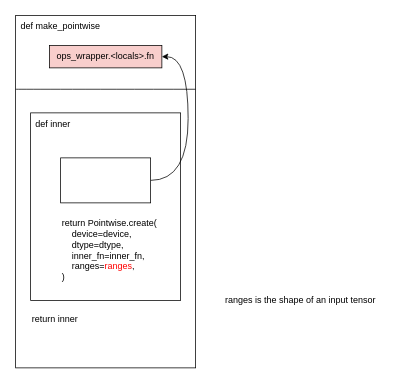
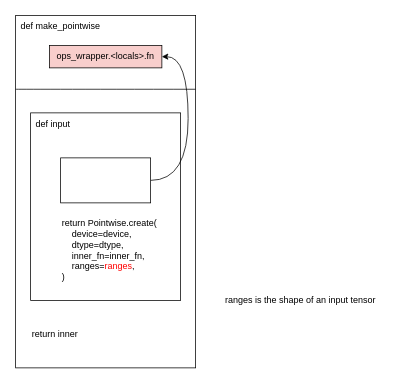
(53, 124) -> (53, 124)
(105, 319) -> (105, 334)
